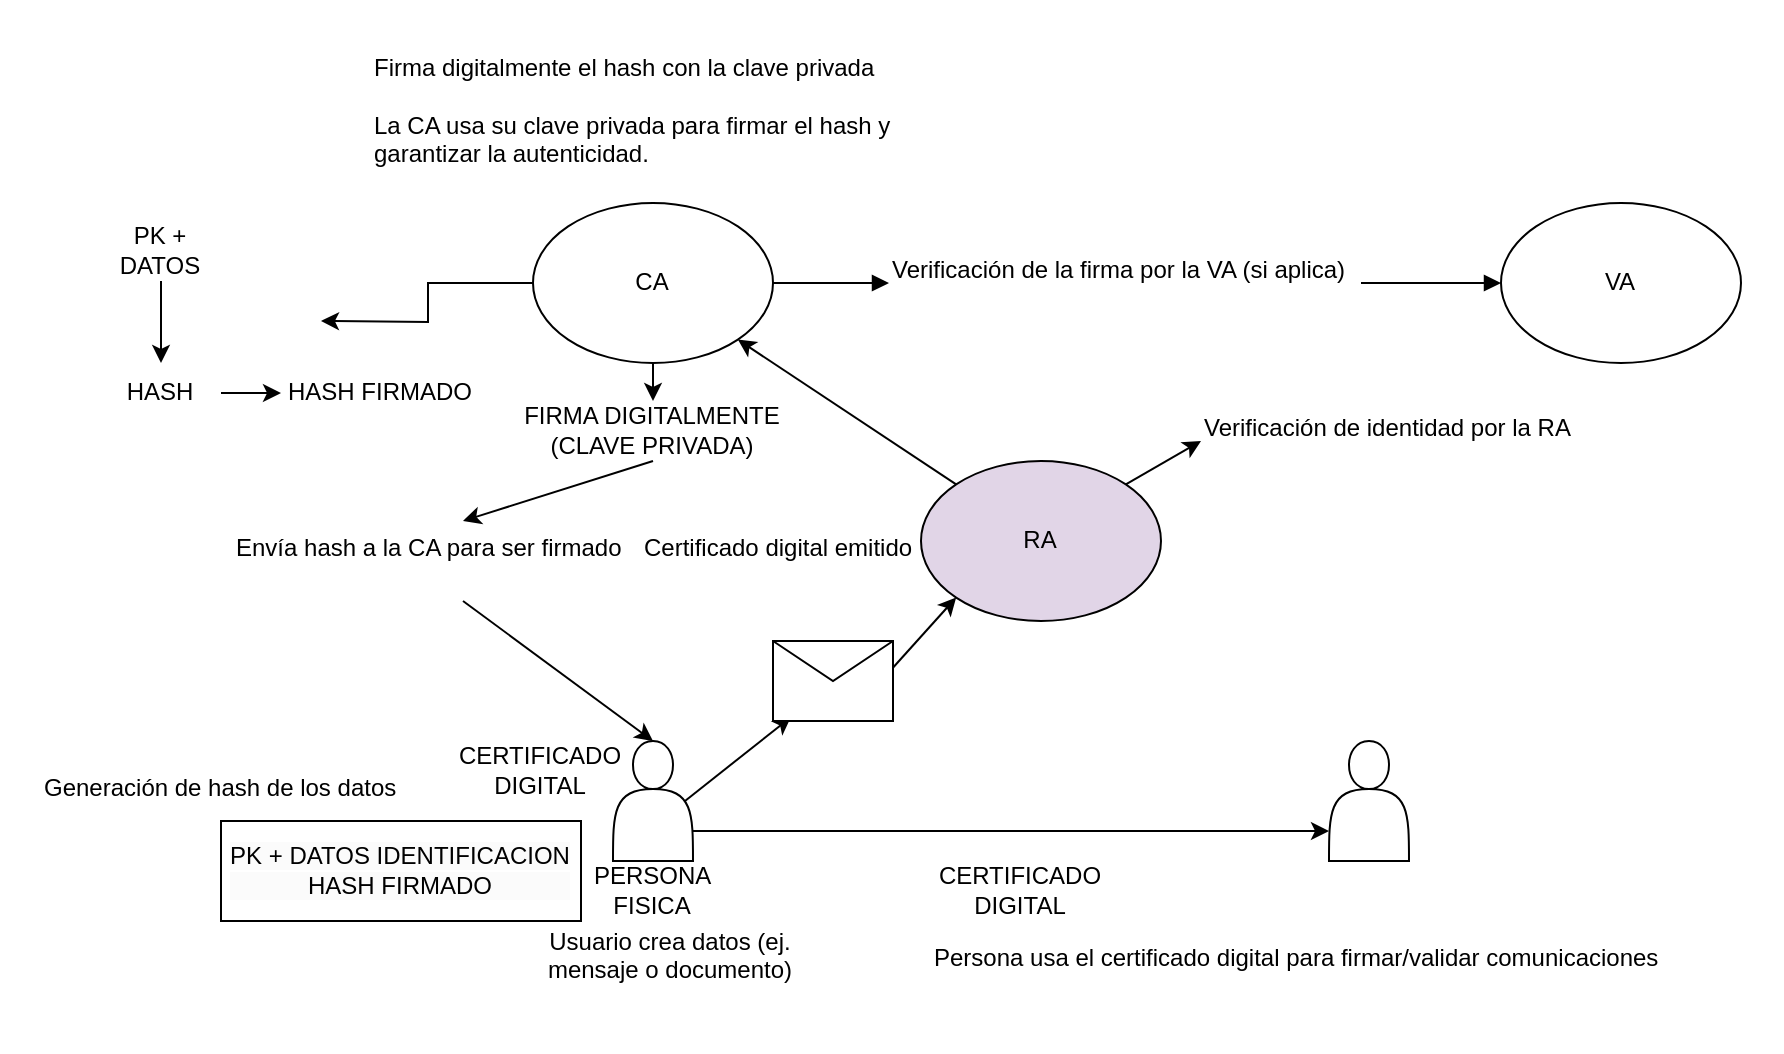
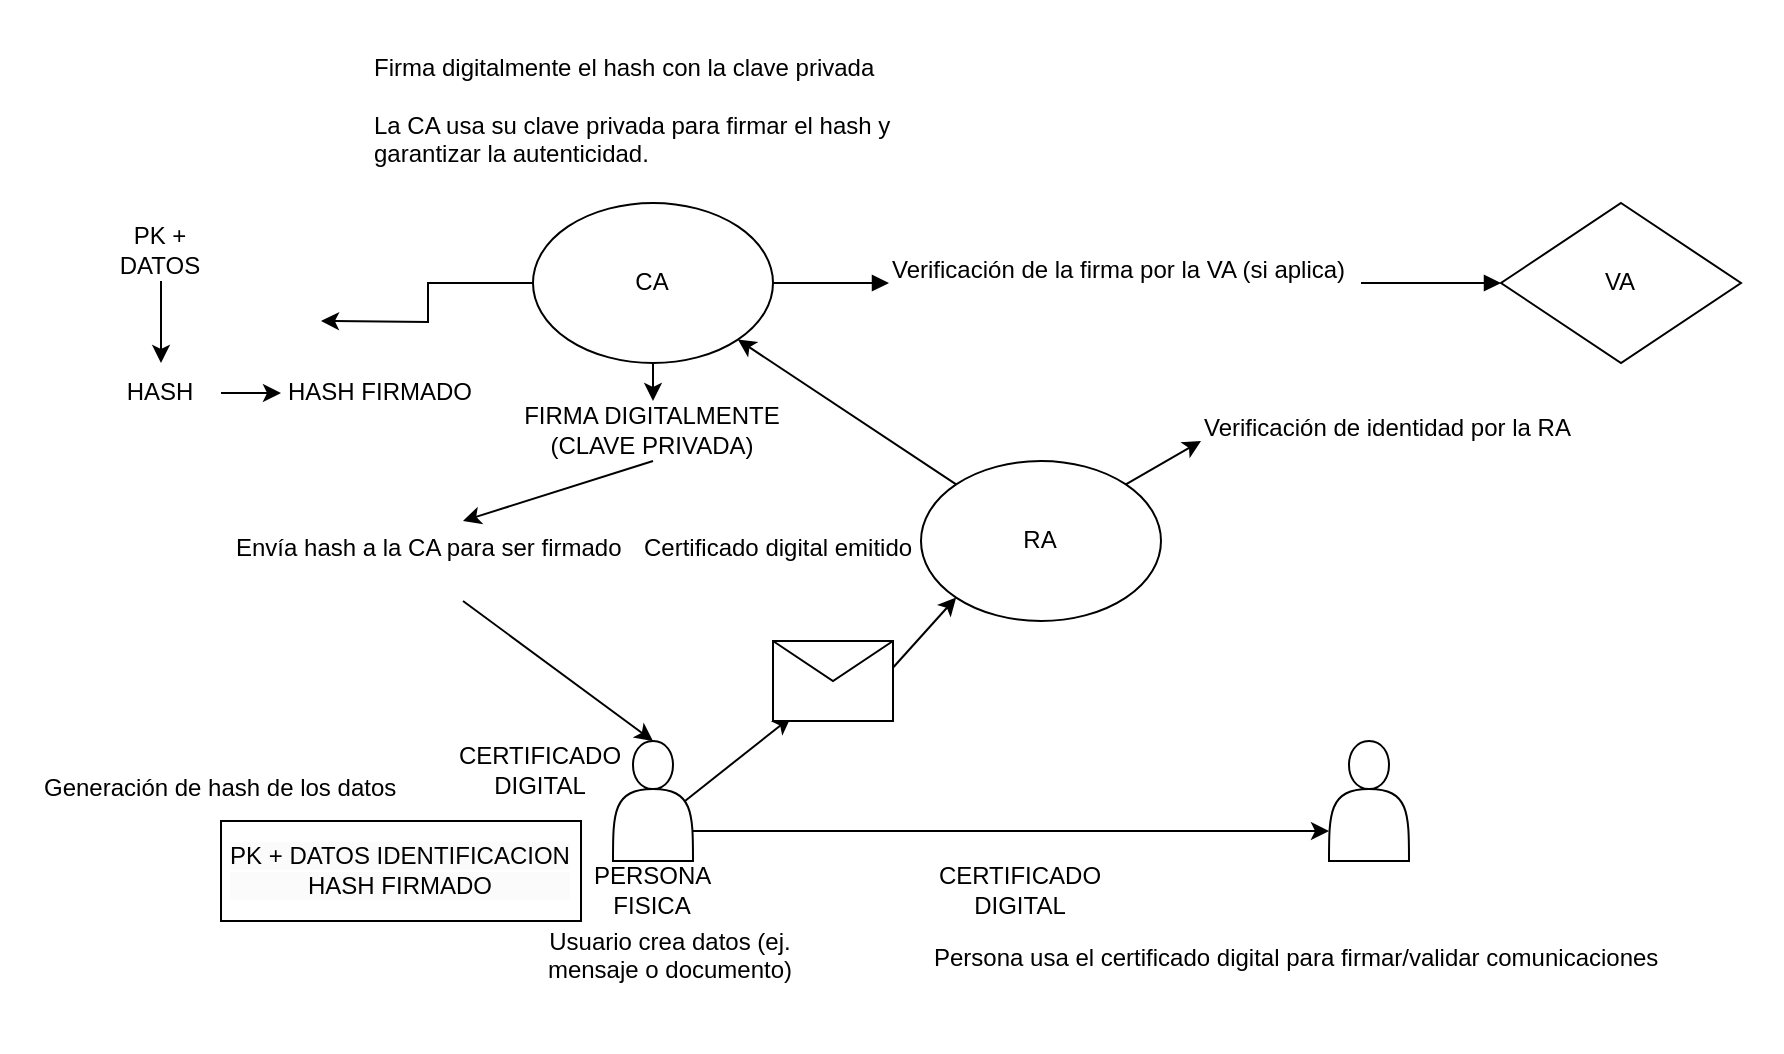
(1621, 283) -> (1621, 283)
(1041, 541) -> (1041, 541)
